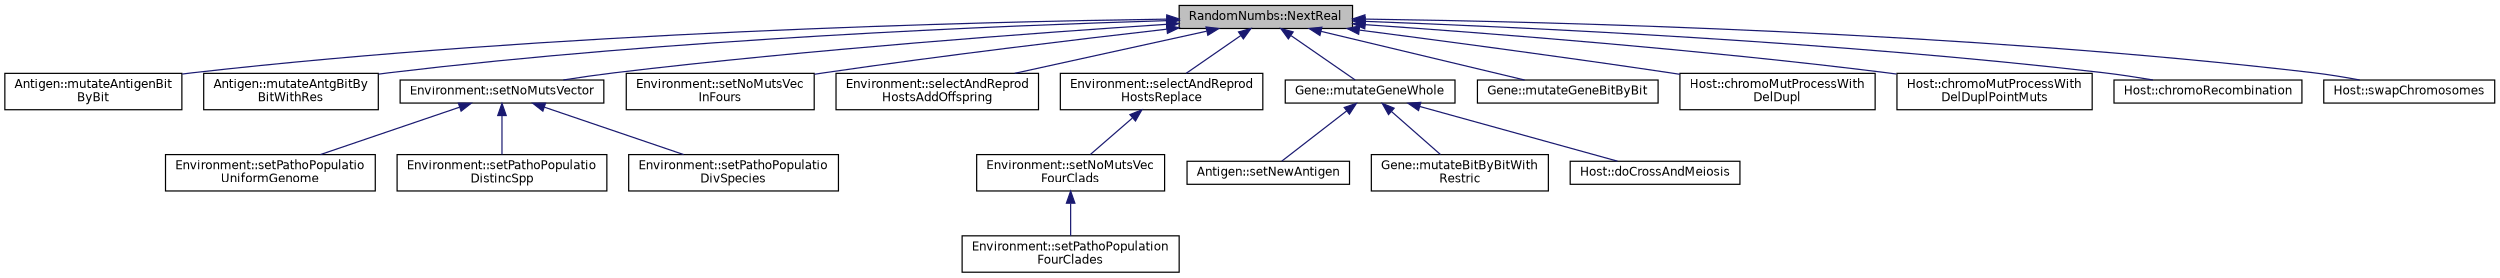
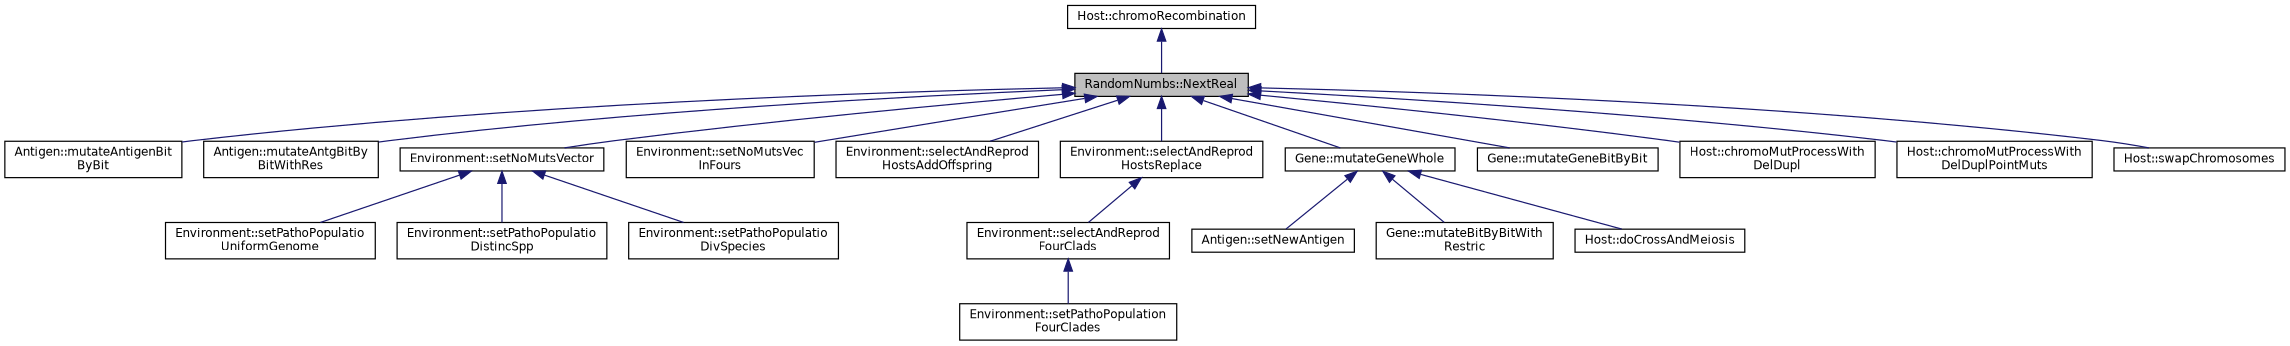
(1760, 42) -> (1162, 57)
(1071, 173) -> (1068, 241)
